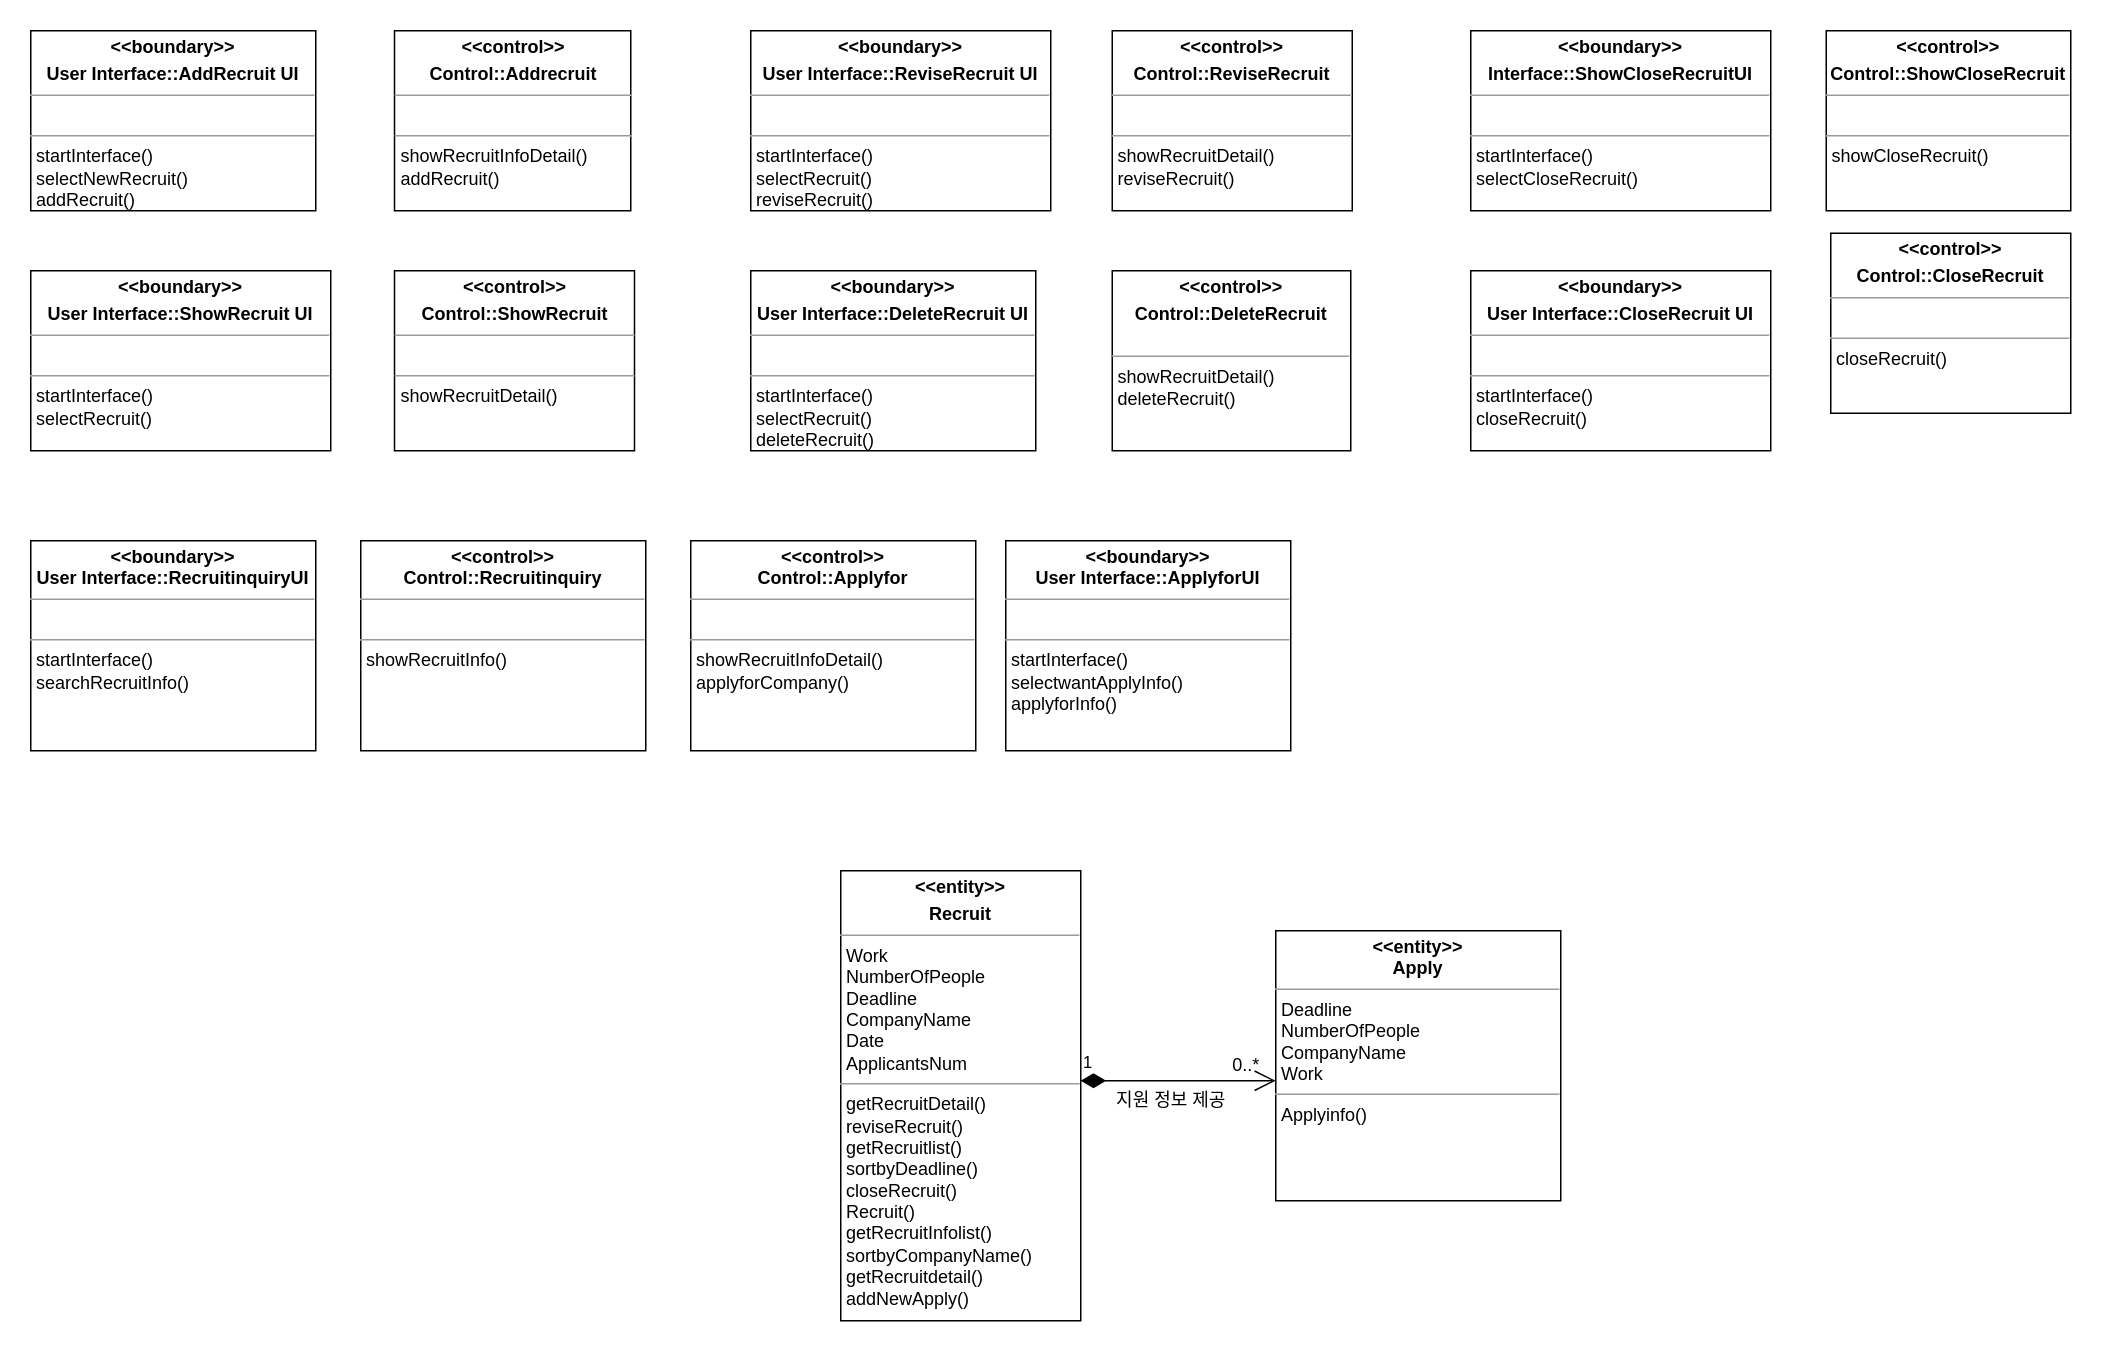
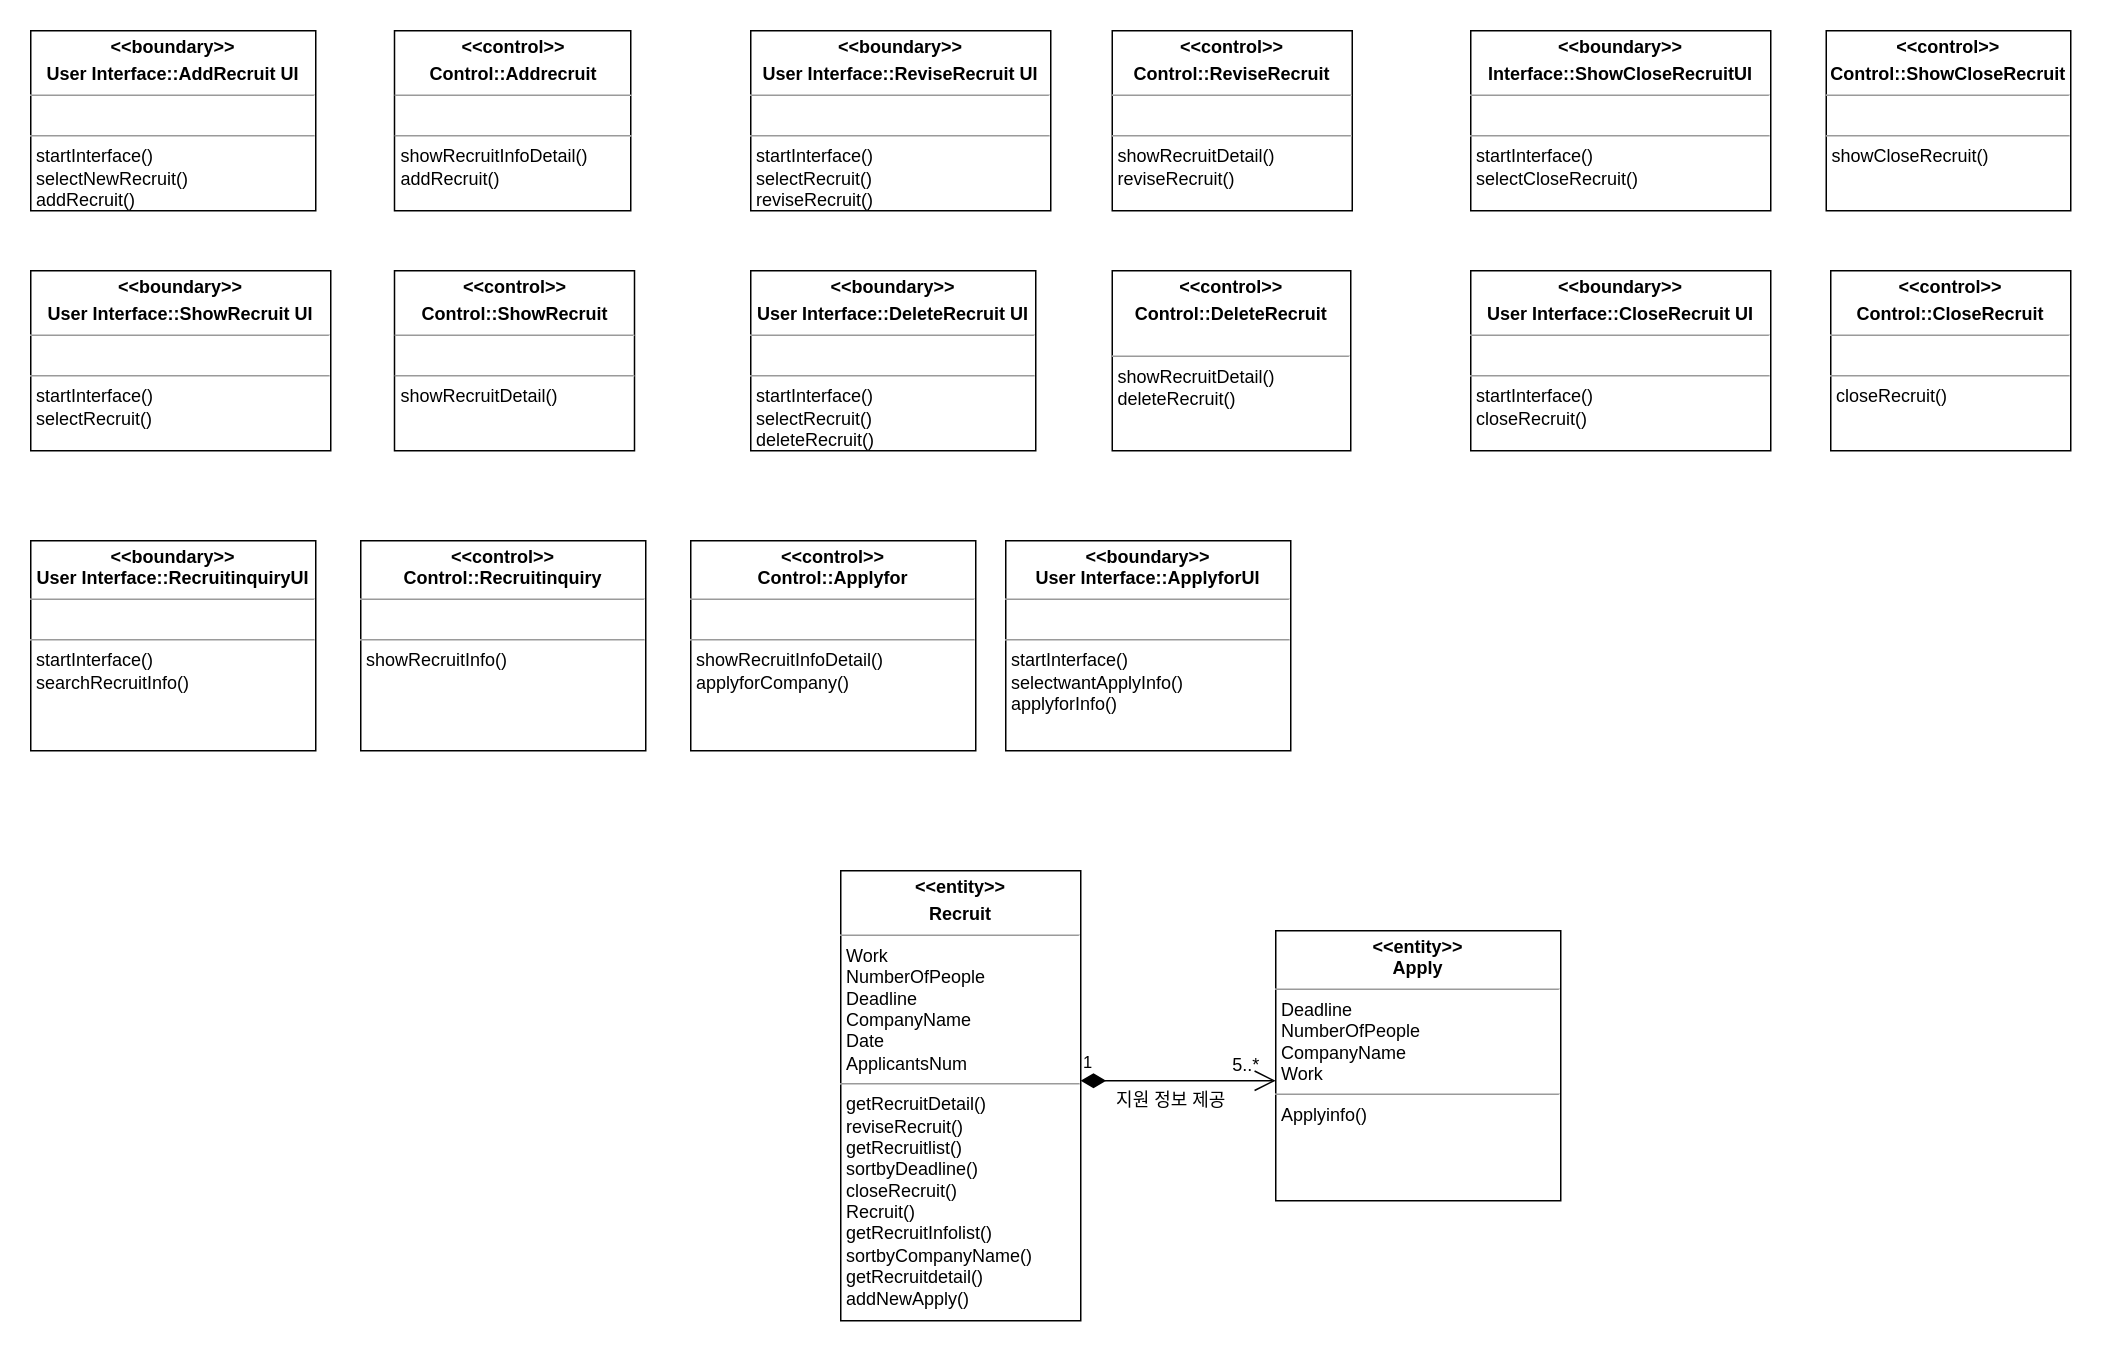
(1951, 323) -> (1951, 361)
(1247, 1066) -> (1247, 1066)
